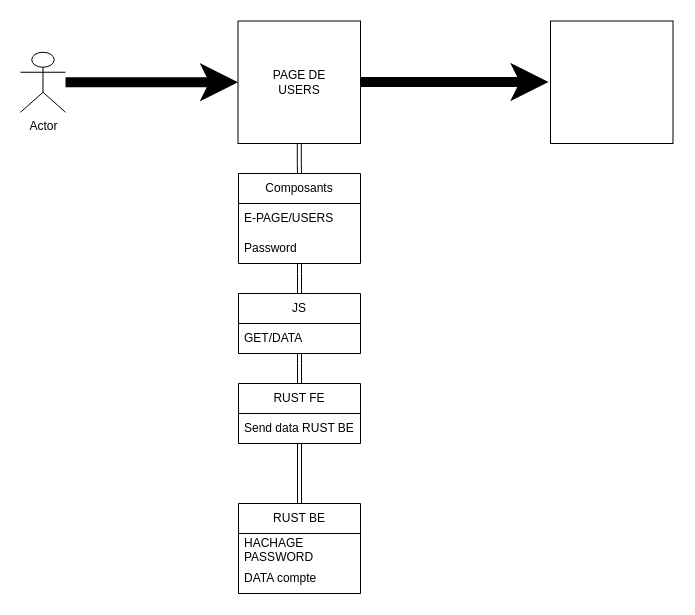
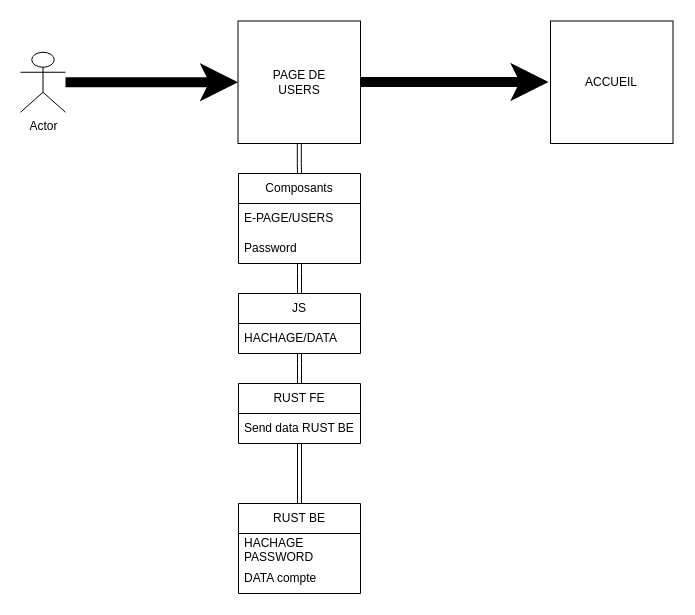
none -> (612, 82)
(271, 339) -> (285, 339)
